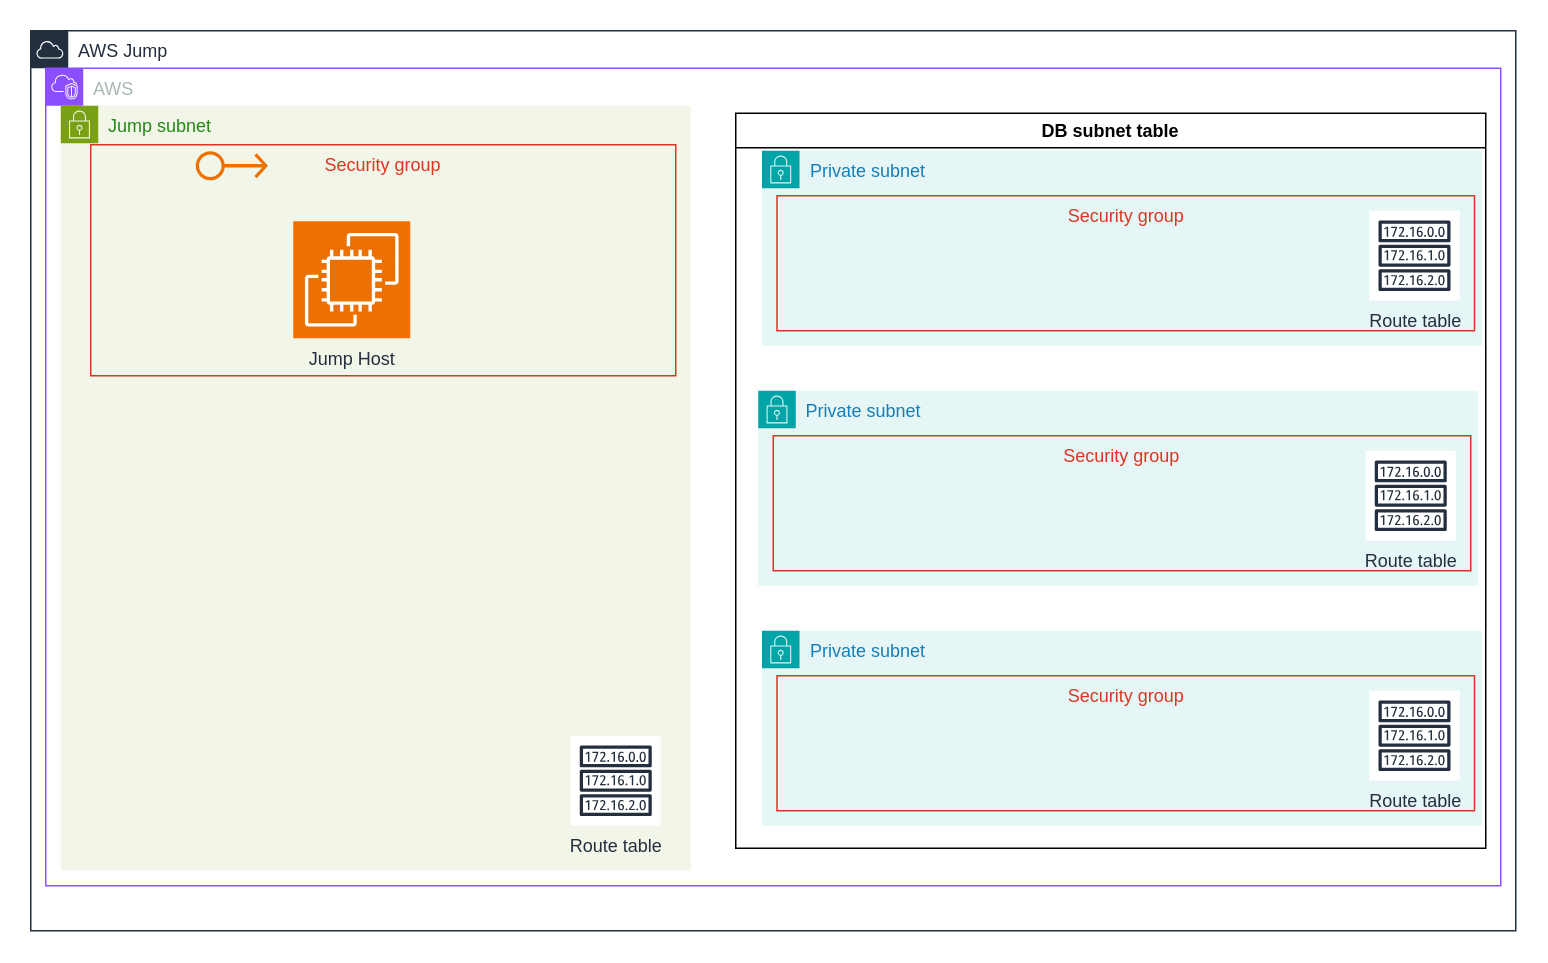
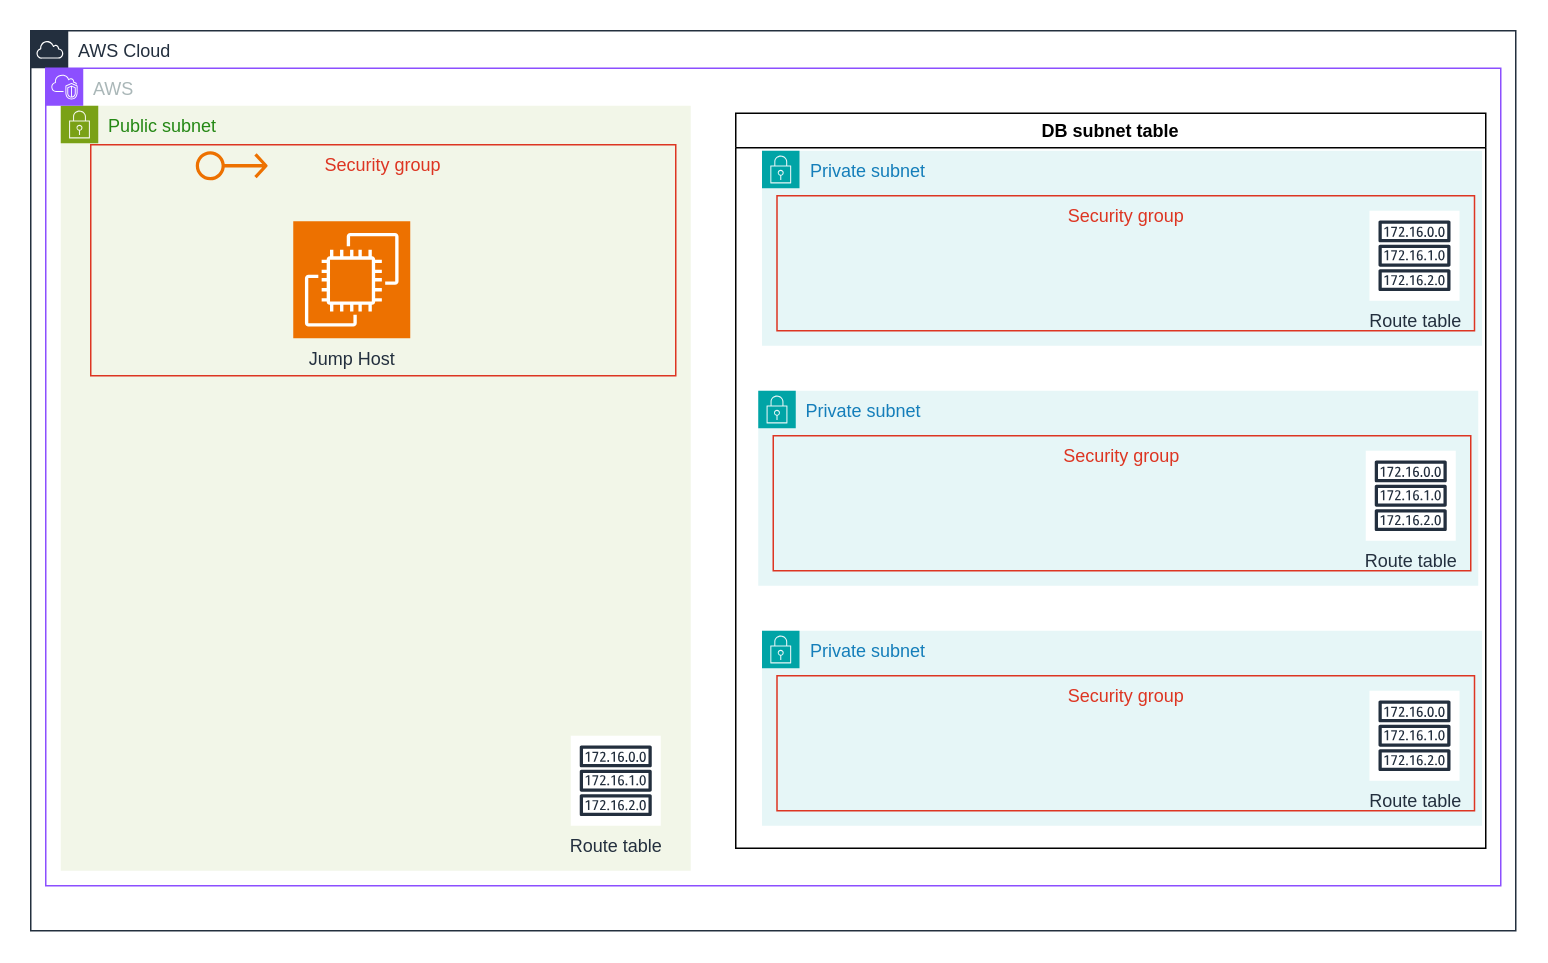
(117, 52) -> (119, 52)
(162, 127) -> (167, 127)
